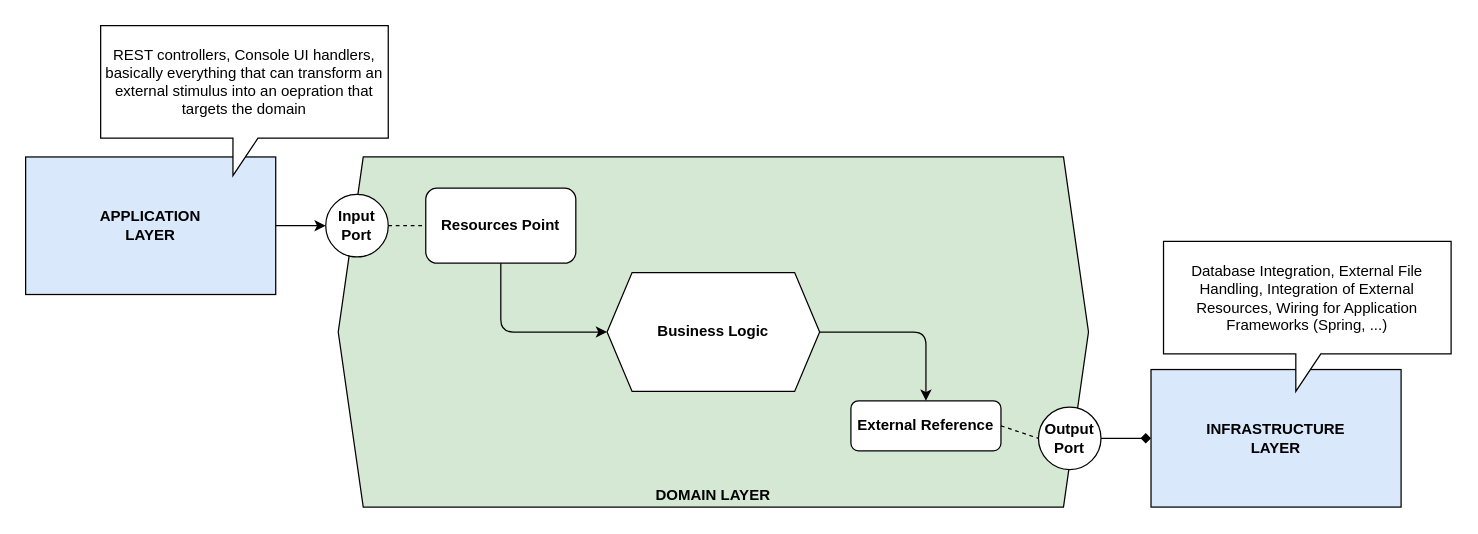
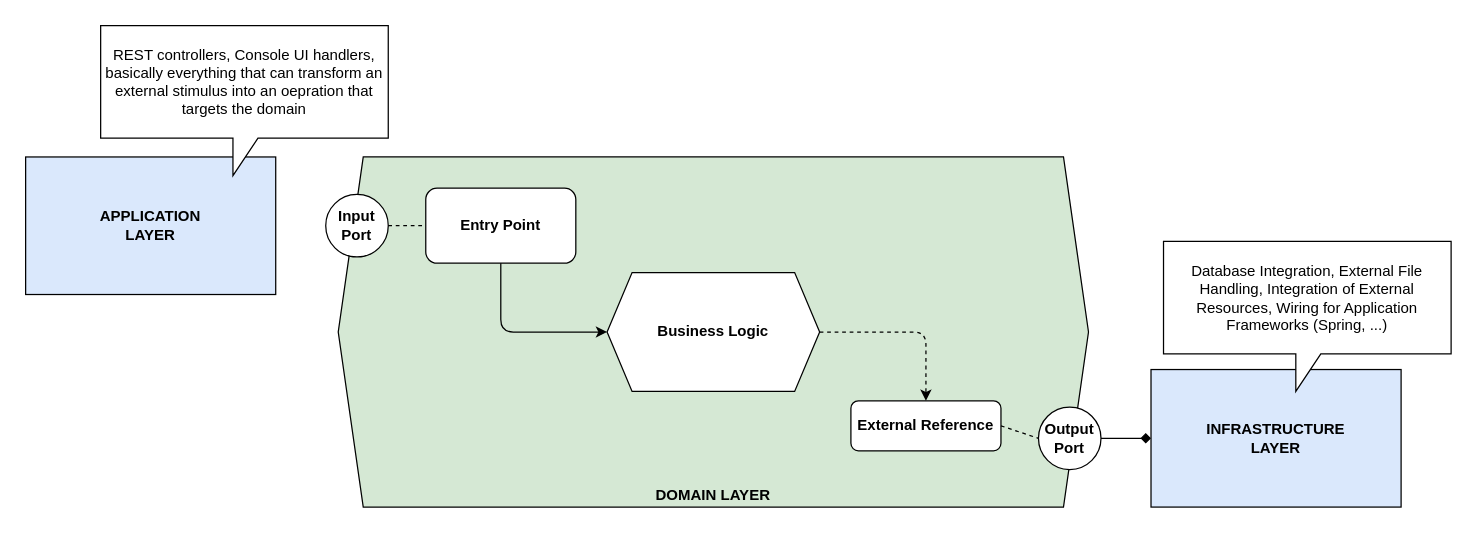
(297, 226) -> none
(501, 226) -> (501, 226)
(897, 332) -> (897, 332)
